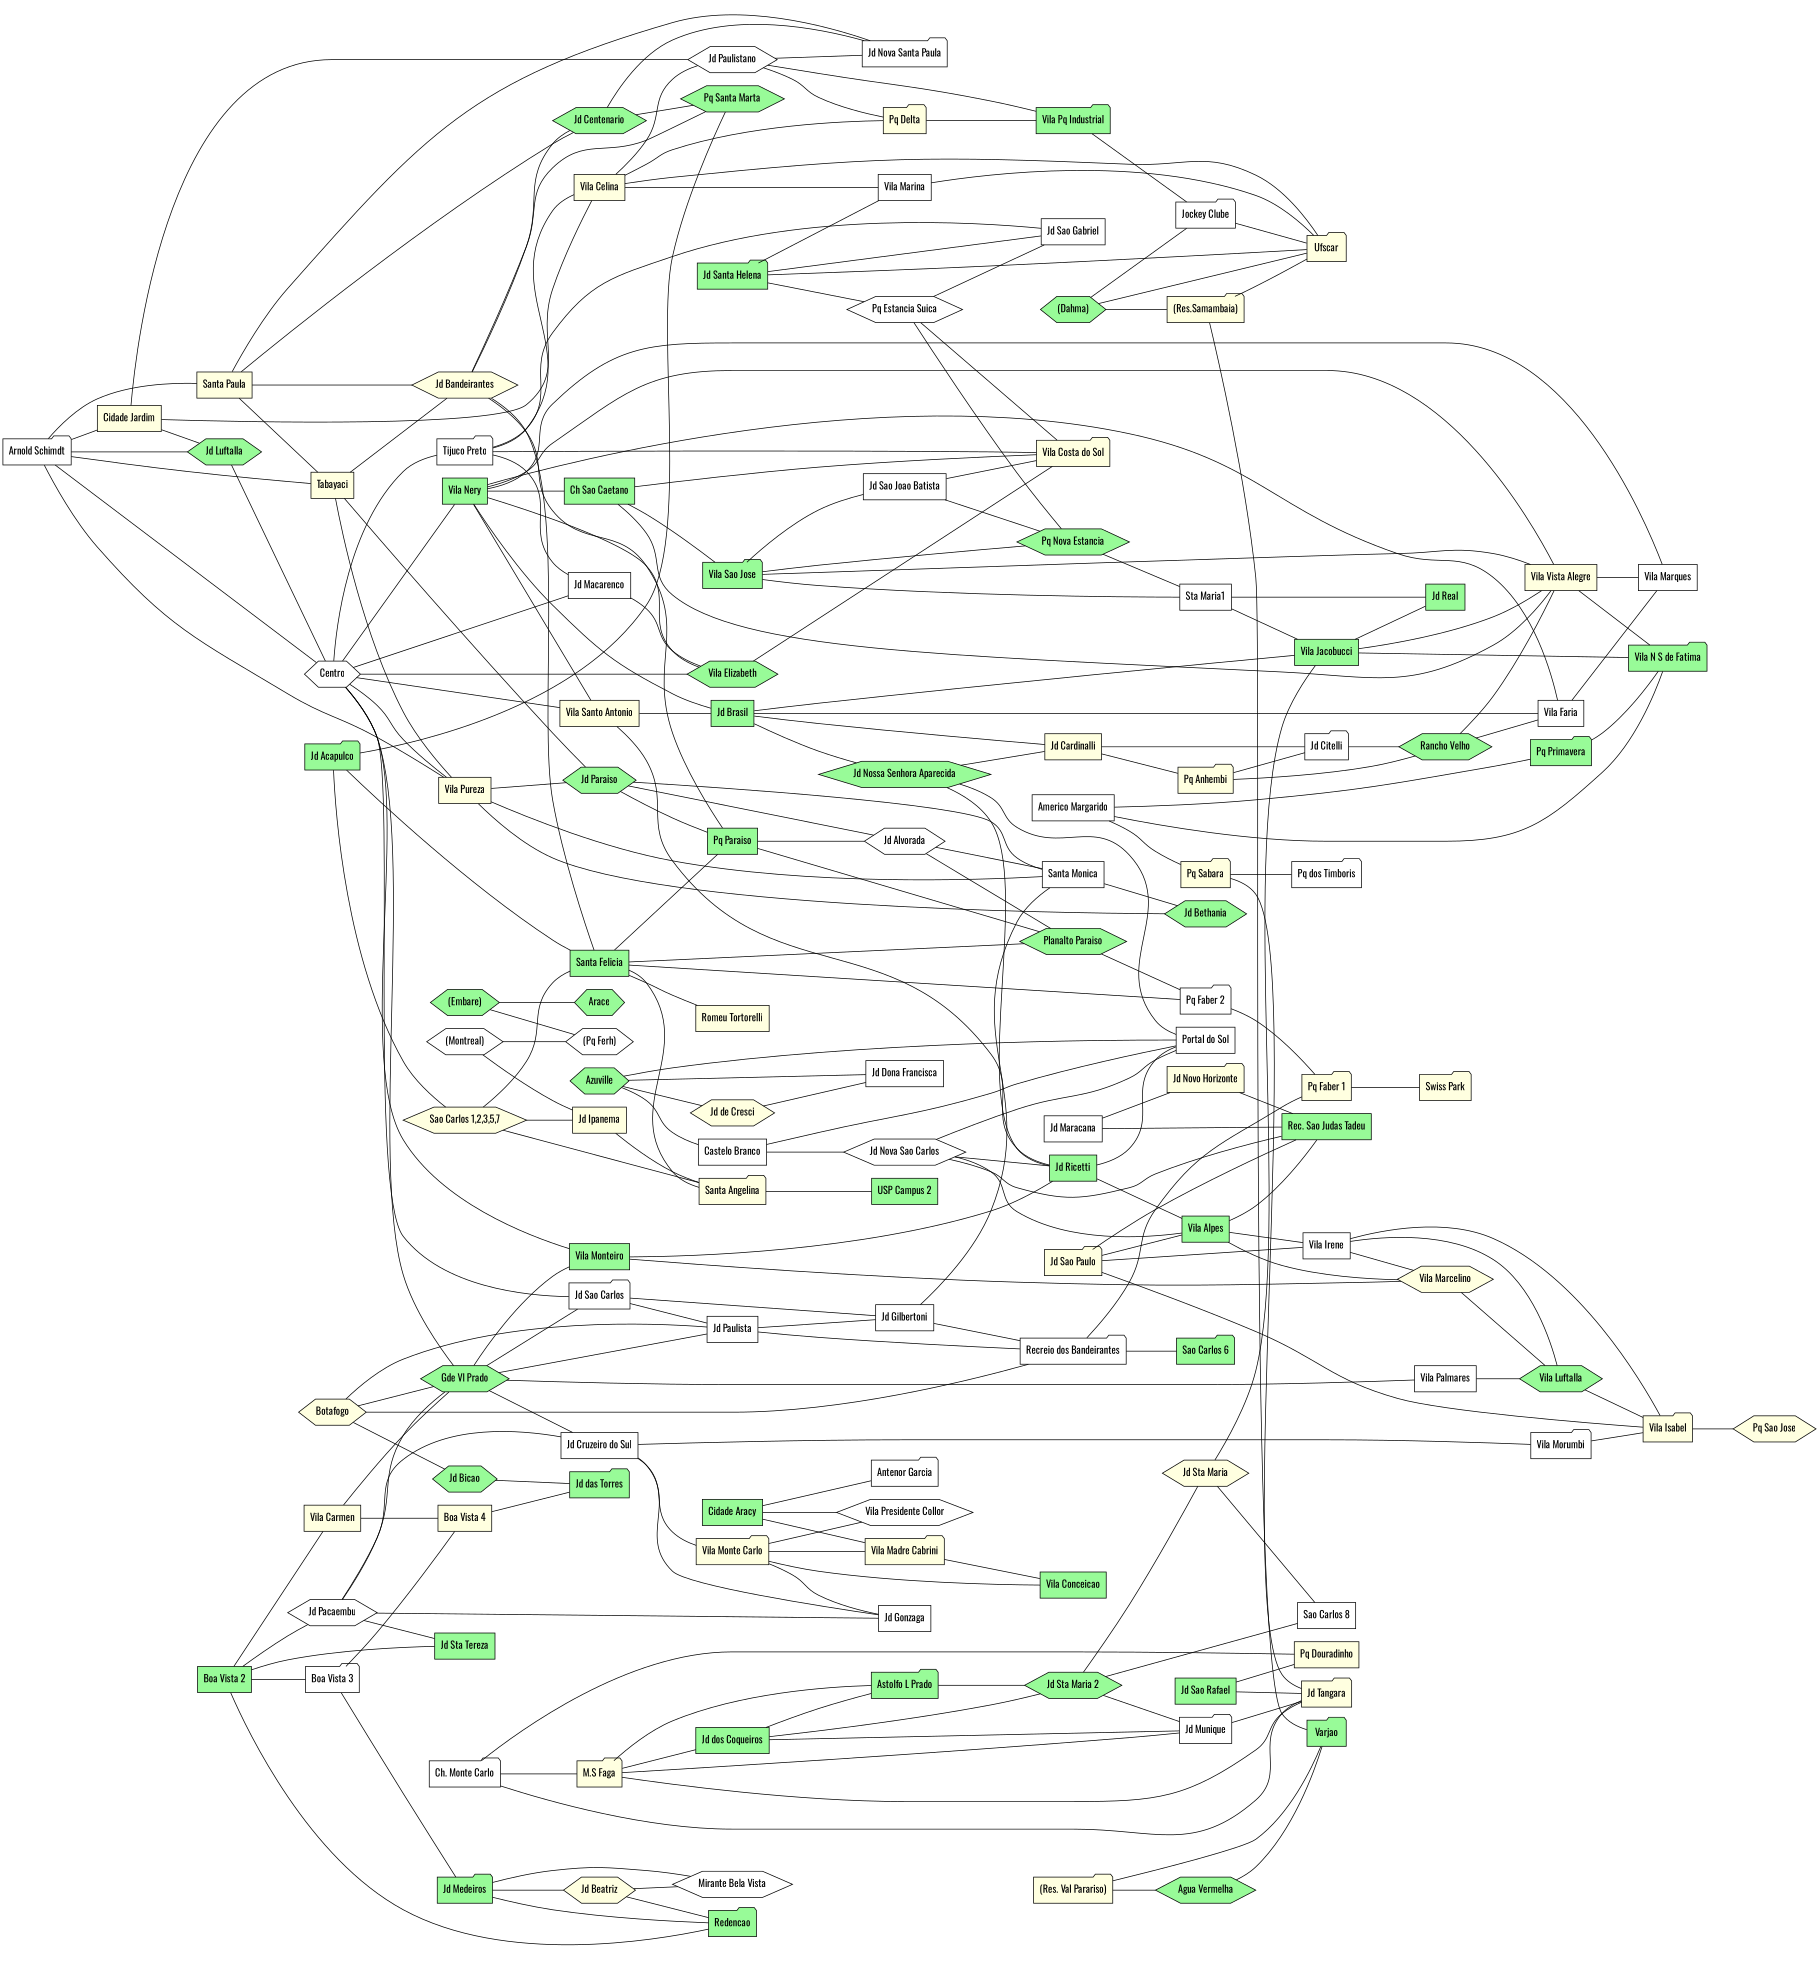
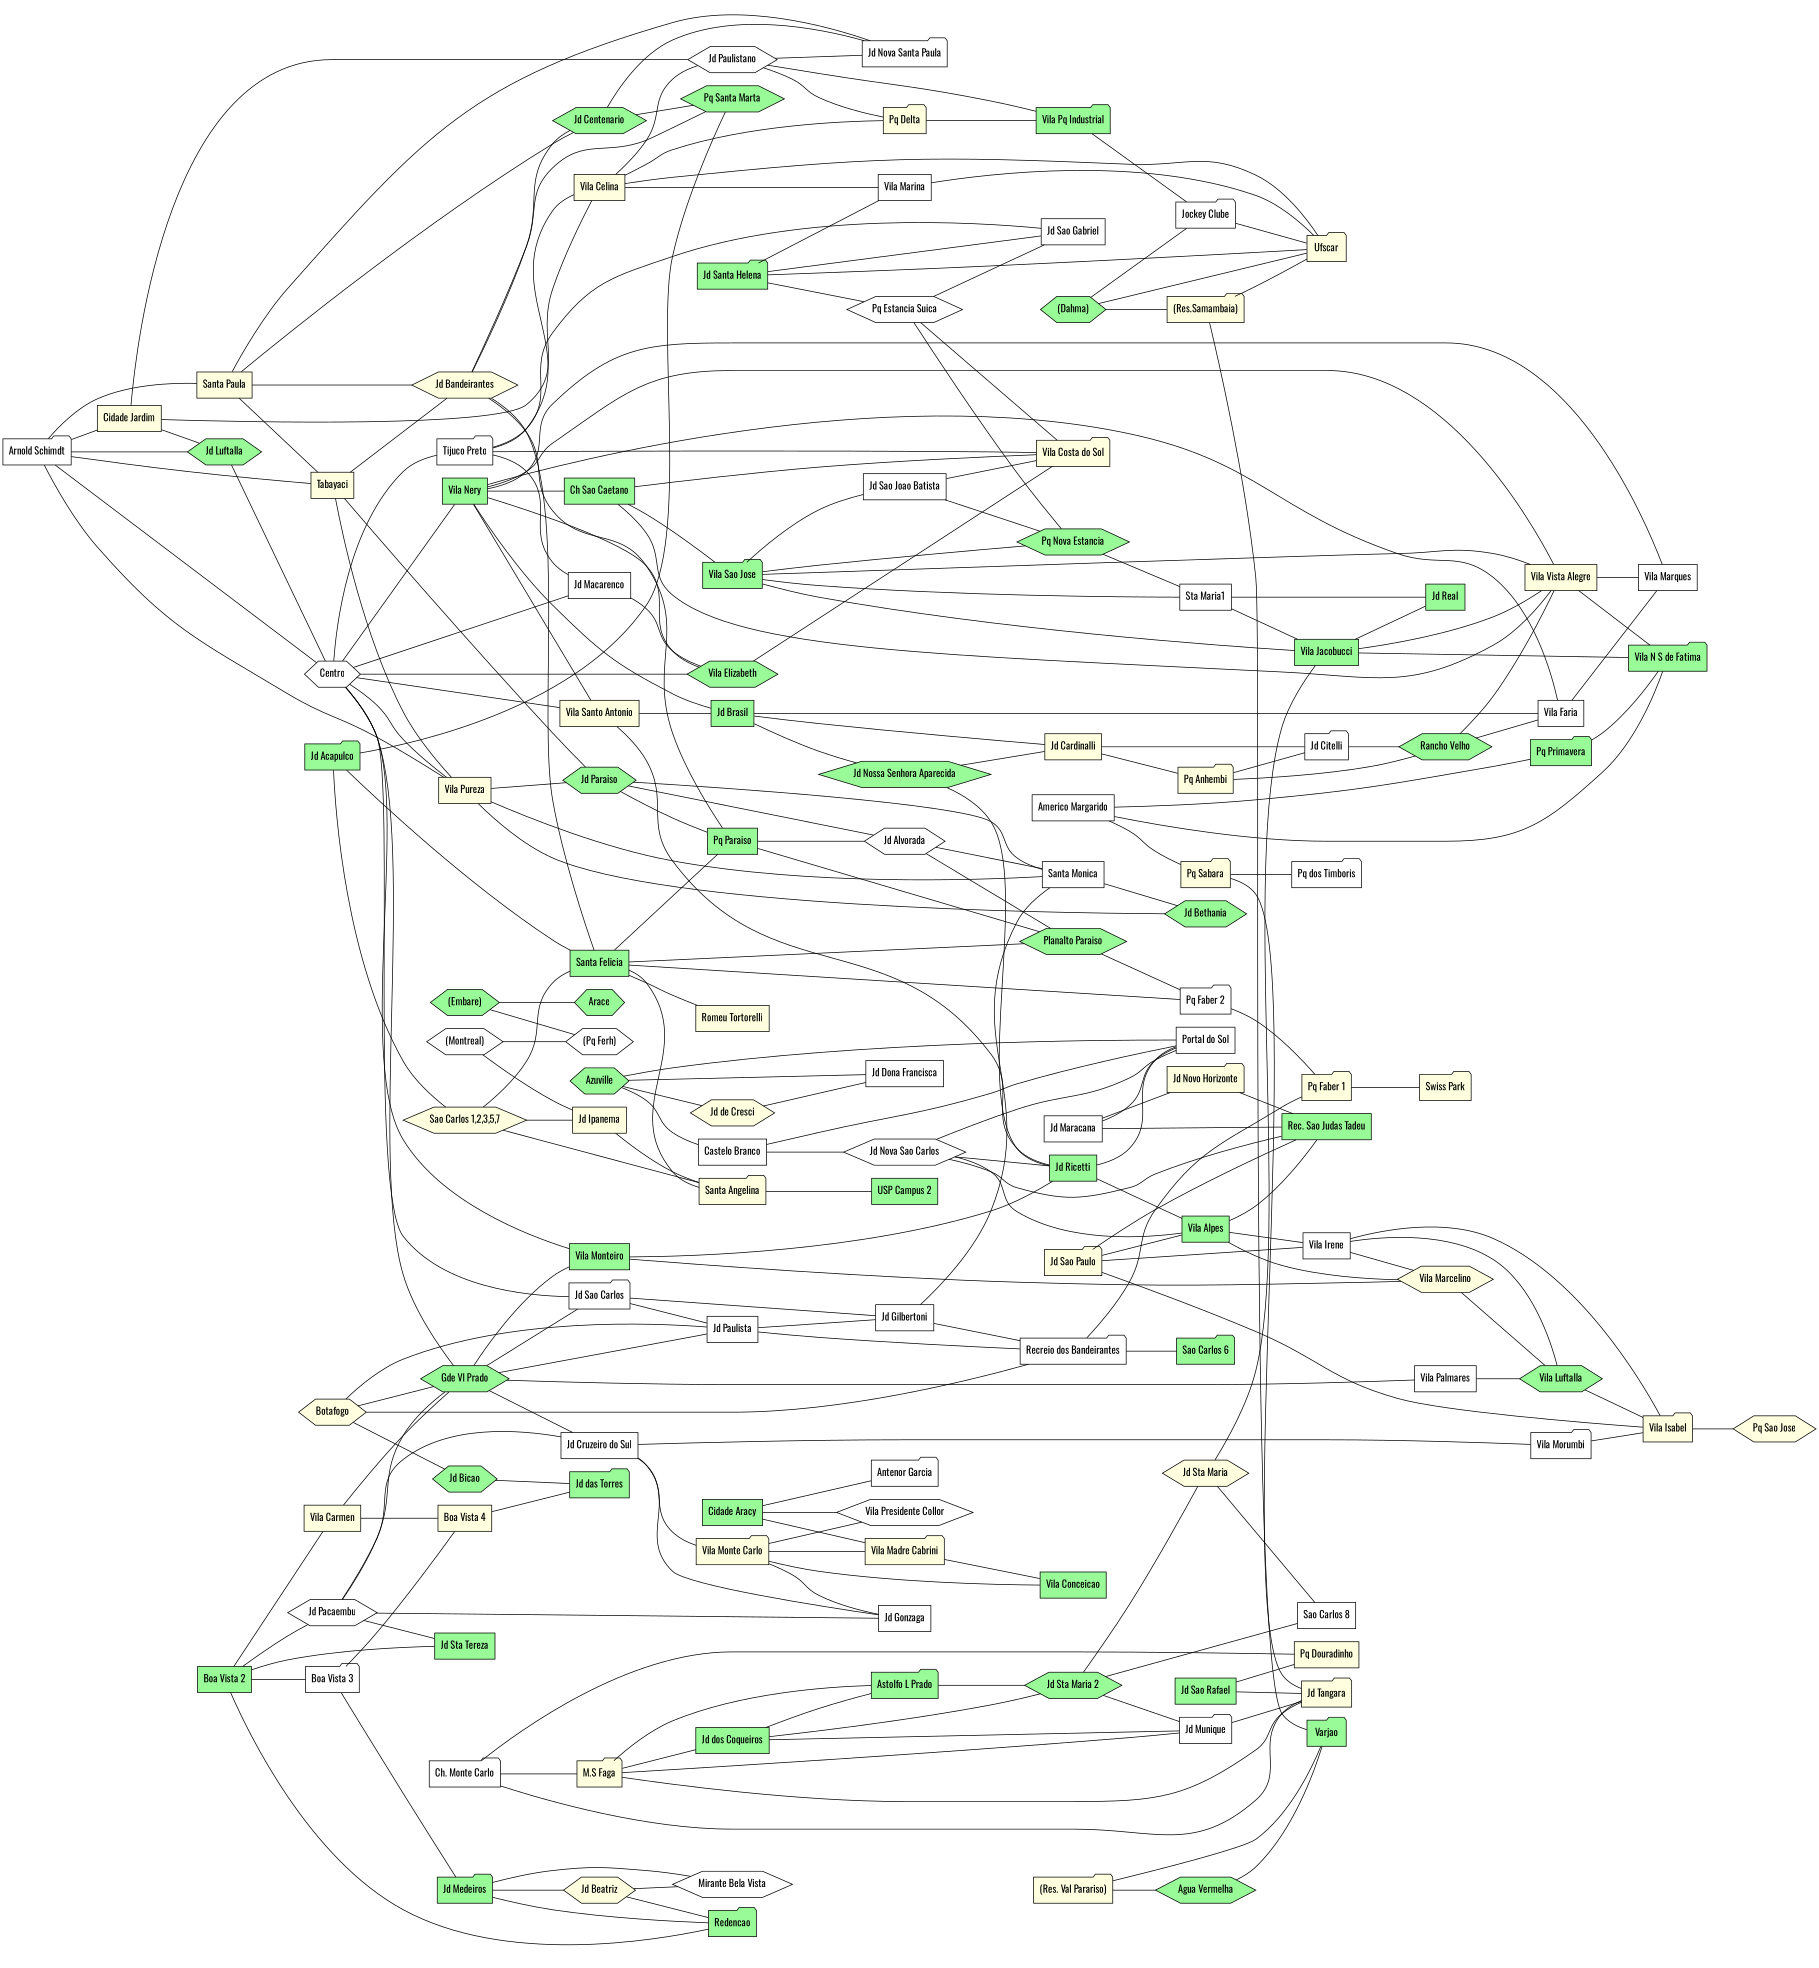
(1024, 682) -> (1027, 627)
(1131, 858) -> (1137, 1096)
